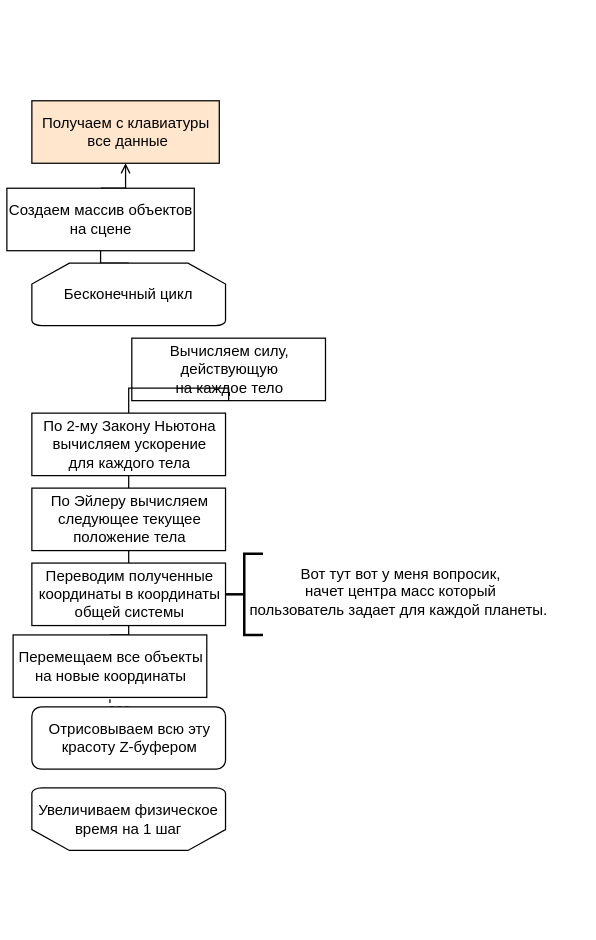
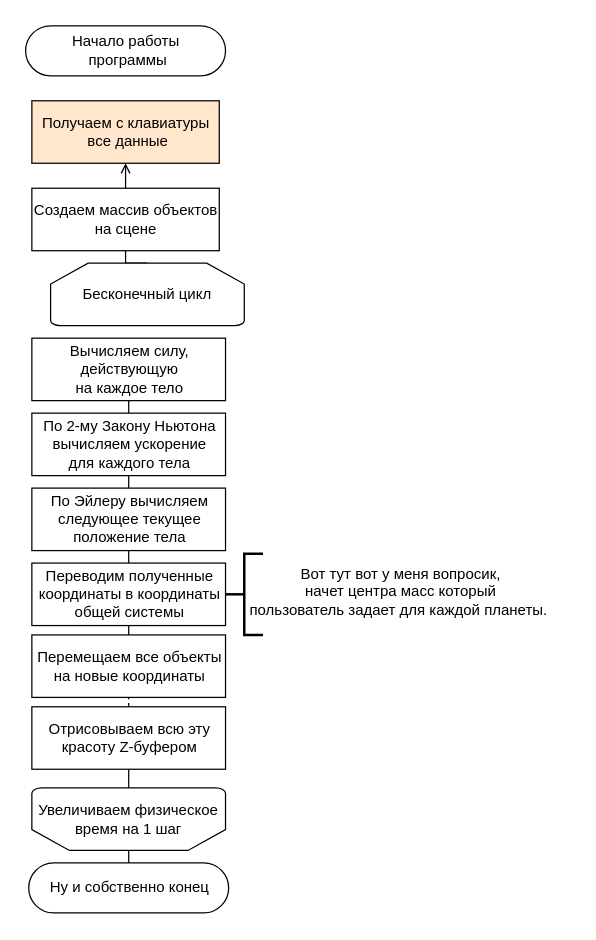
none -> (126, 51)
(101, 219) -> (126, 219)
(129, 294) -> (148, 294)
(229, 369) -> (129, 369)
(110, 666) -> (129, 666)
(129, 738) -> (129, 738)
none -> (129, 779)
none -> (129, 857)
none -> (129, 888)
